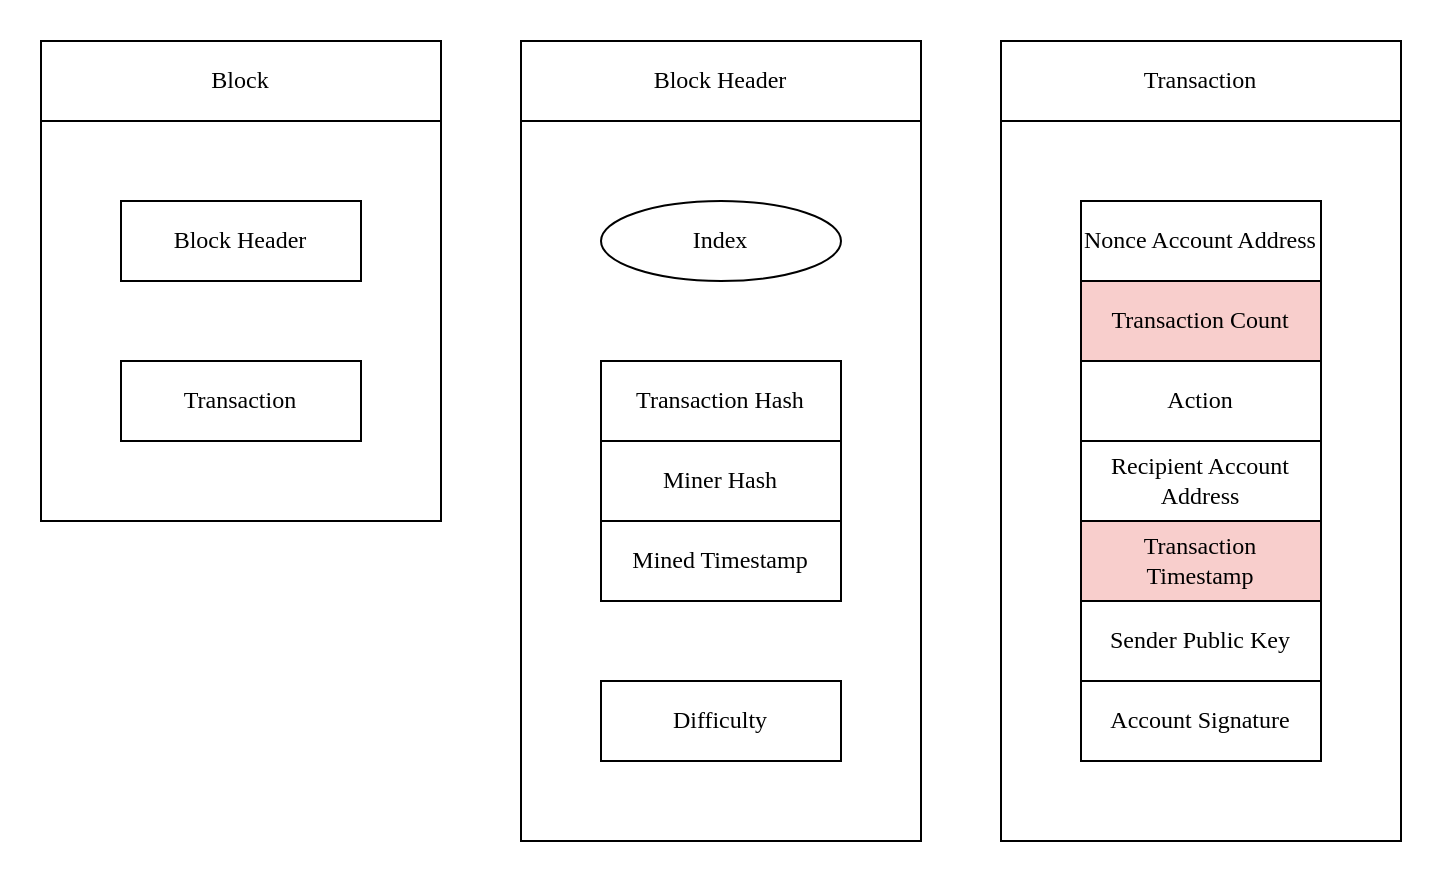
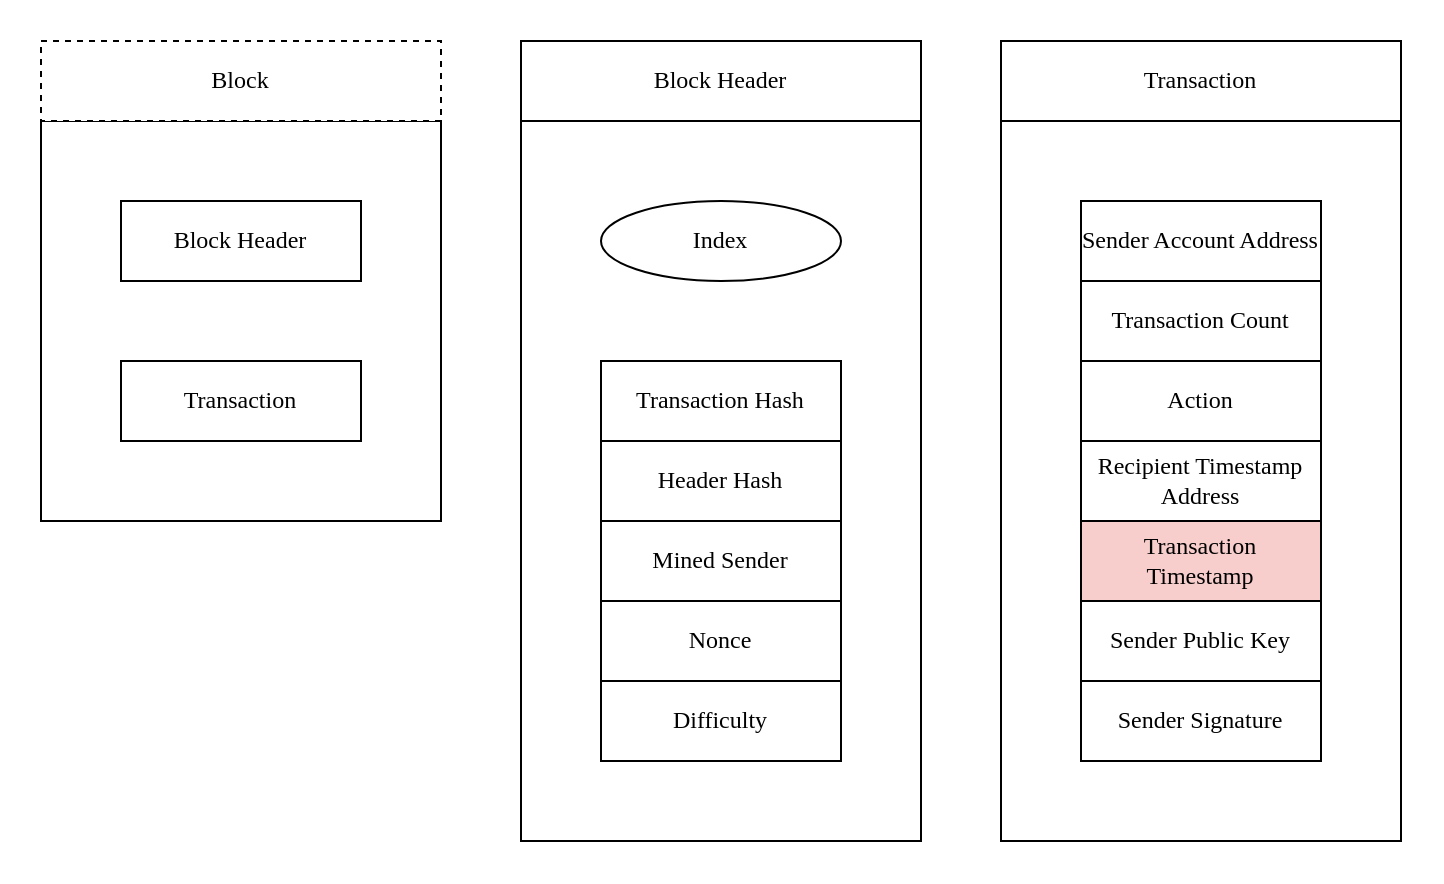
(241, 81) -> (241, 81)
(1201, 241) -> (1201, 241)
(1201, 321) -> (1201, 321)
(721, 481) -> (721, 481)
(1201, 481) -> (1201, 481)
(721, 561) -> (721, 561)
none -> (721, 641)
(1201, 721) -> (1201, 721)
